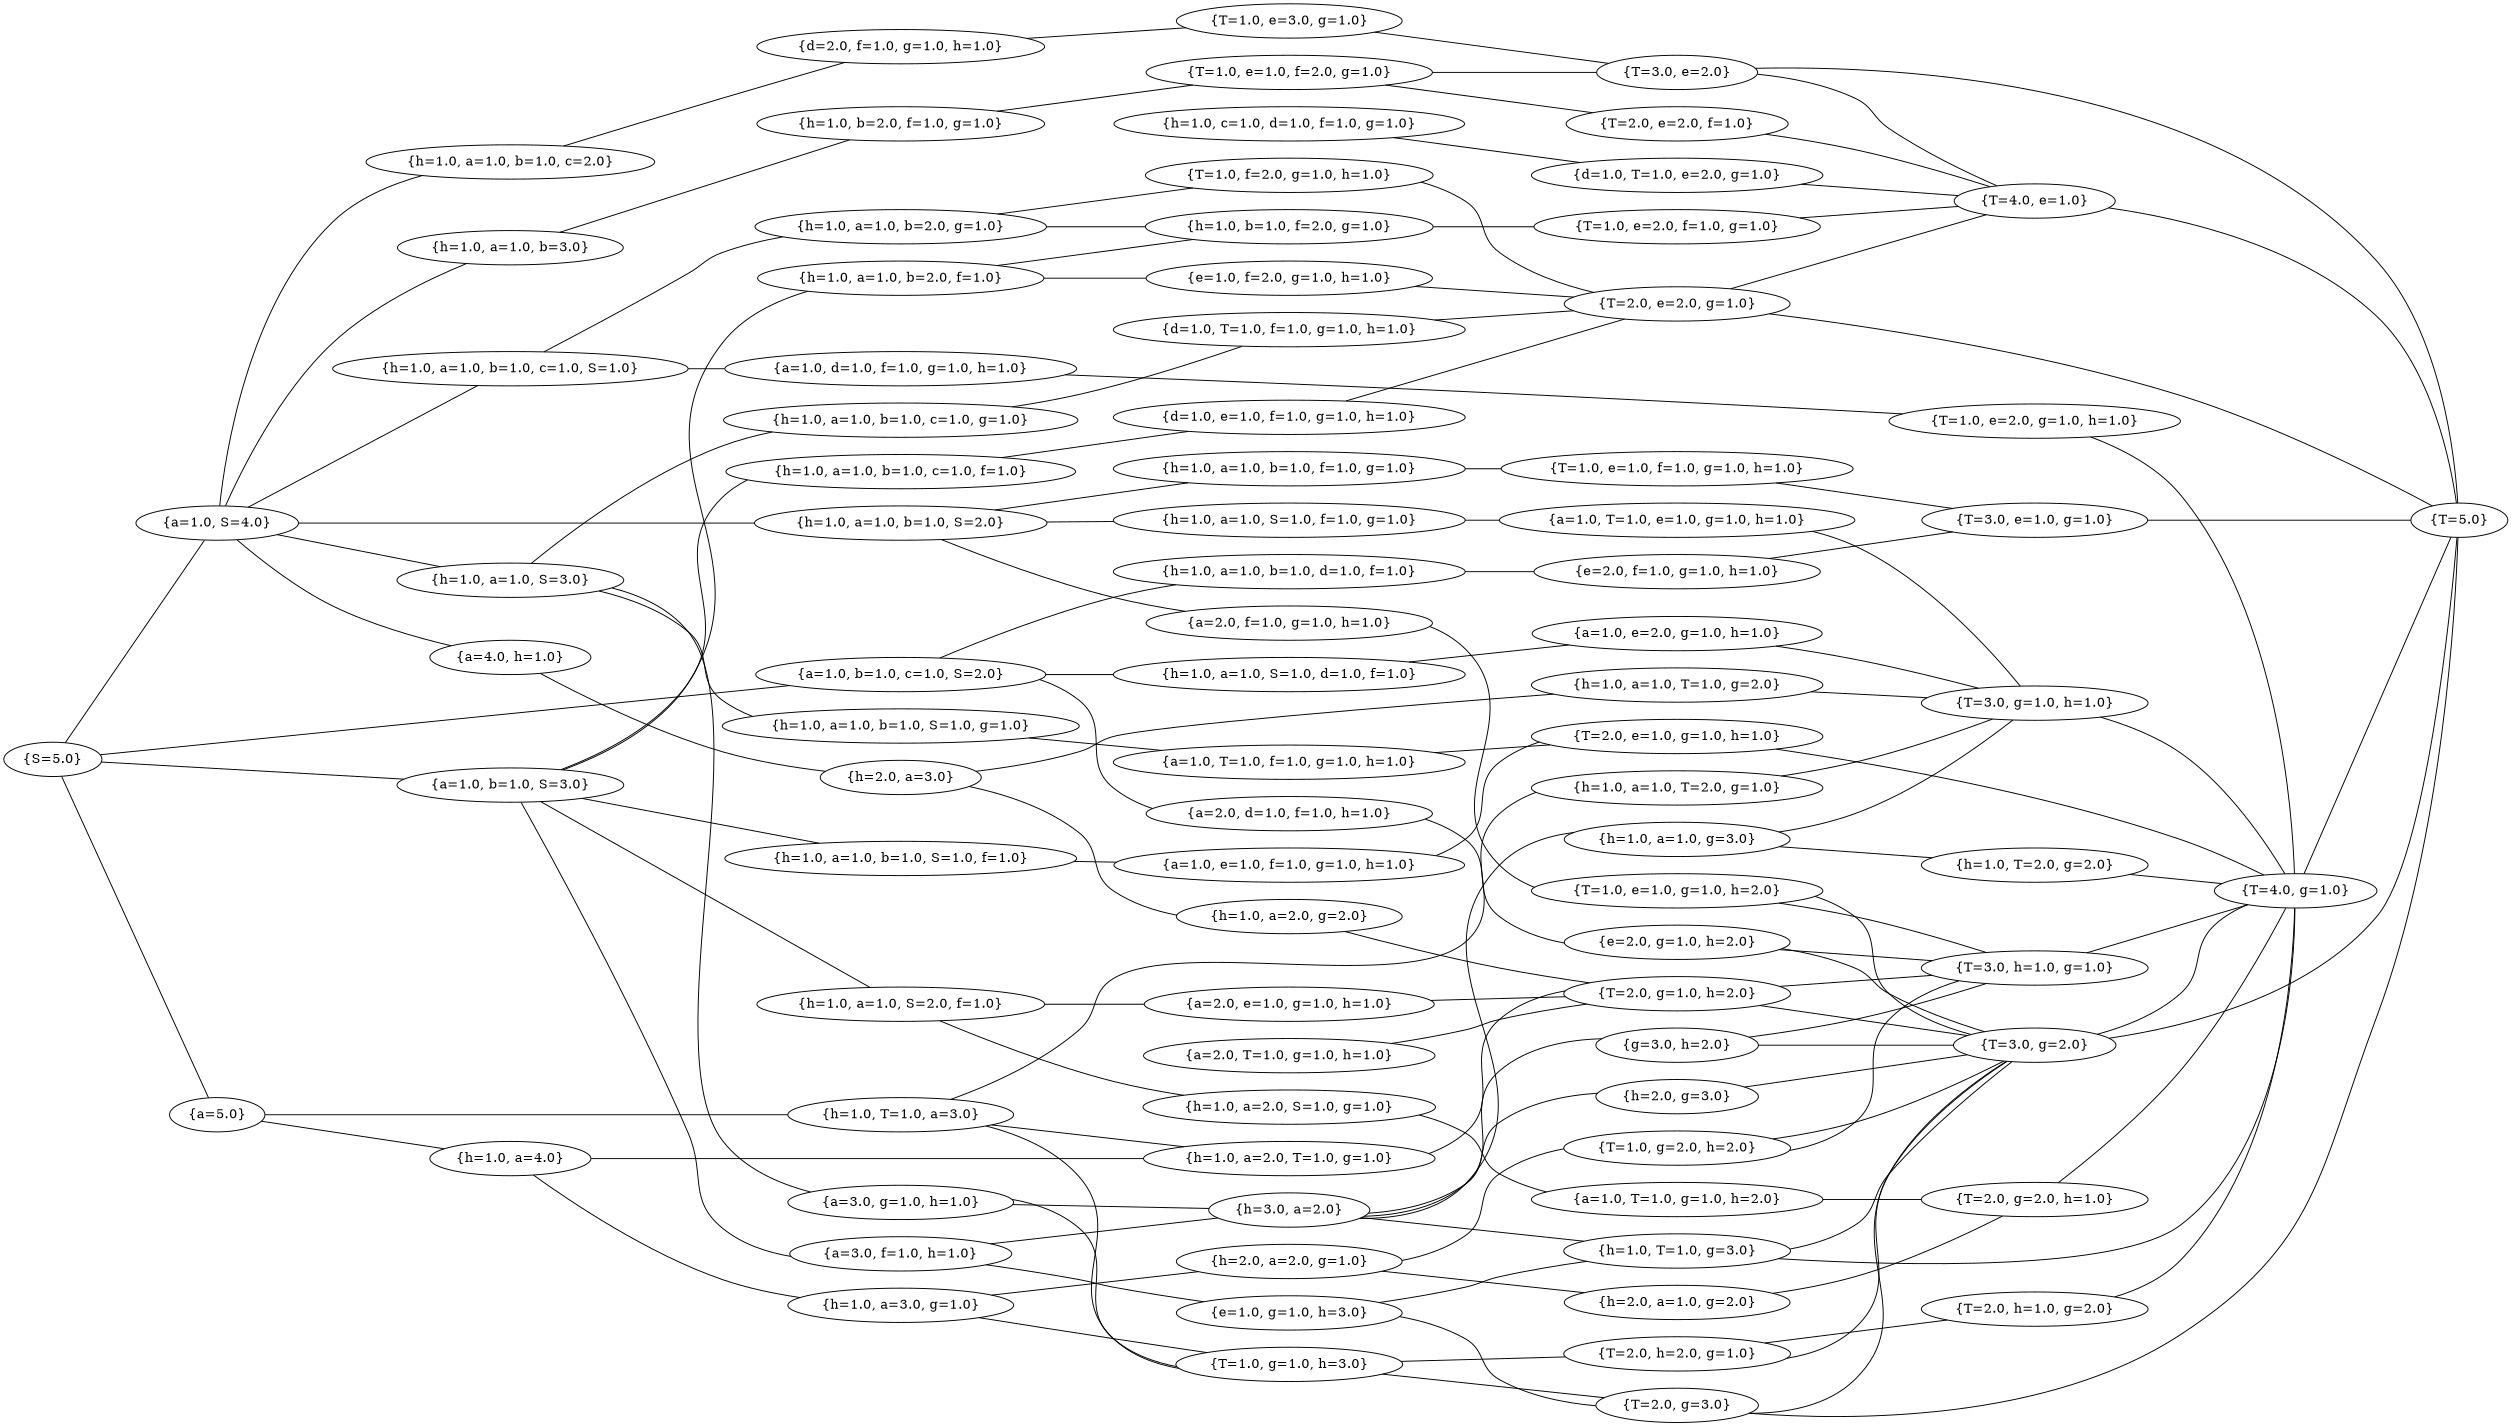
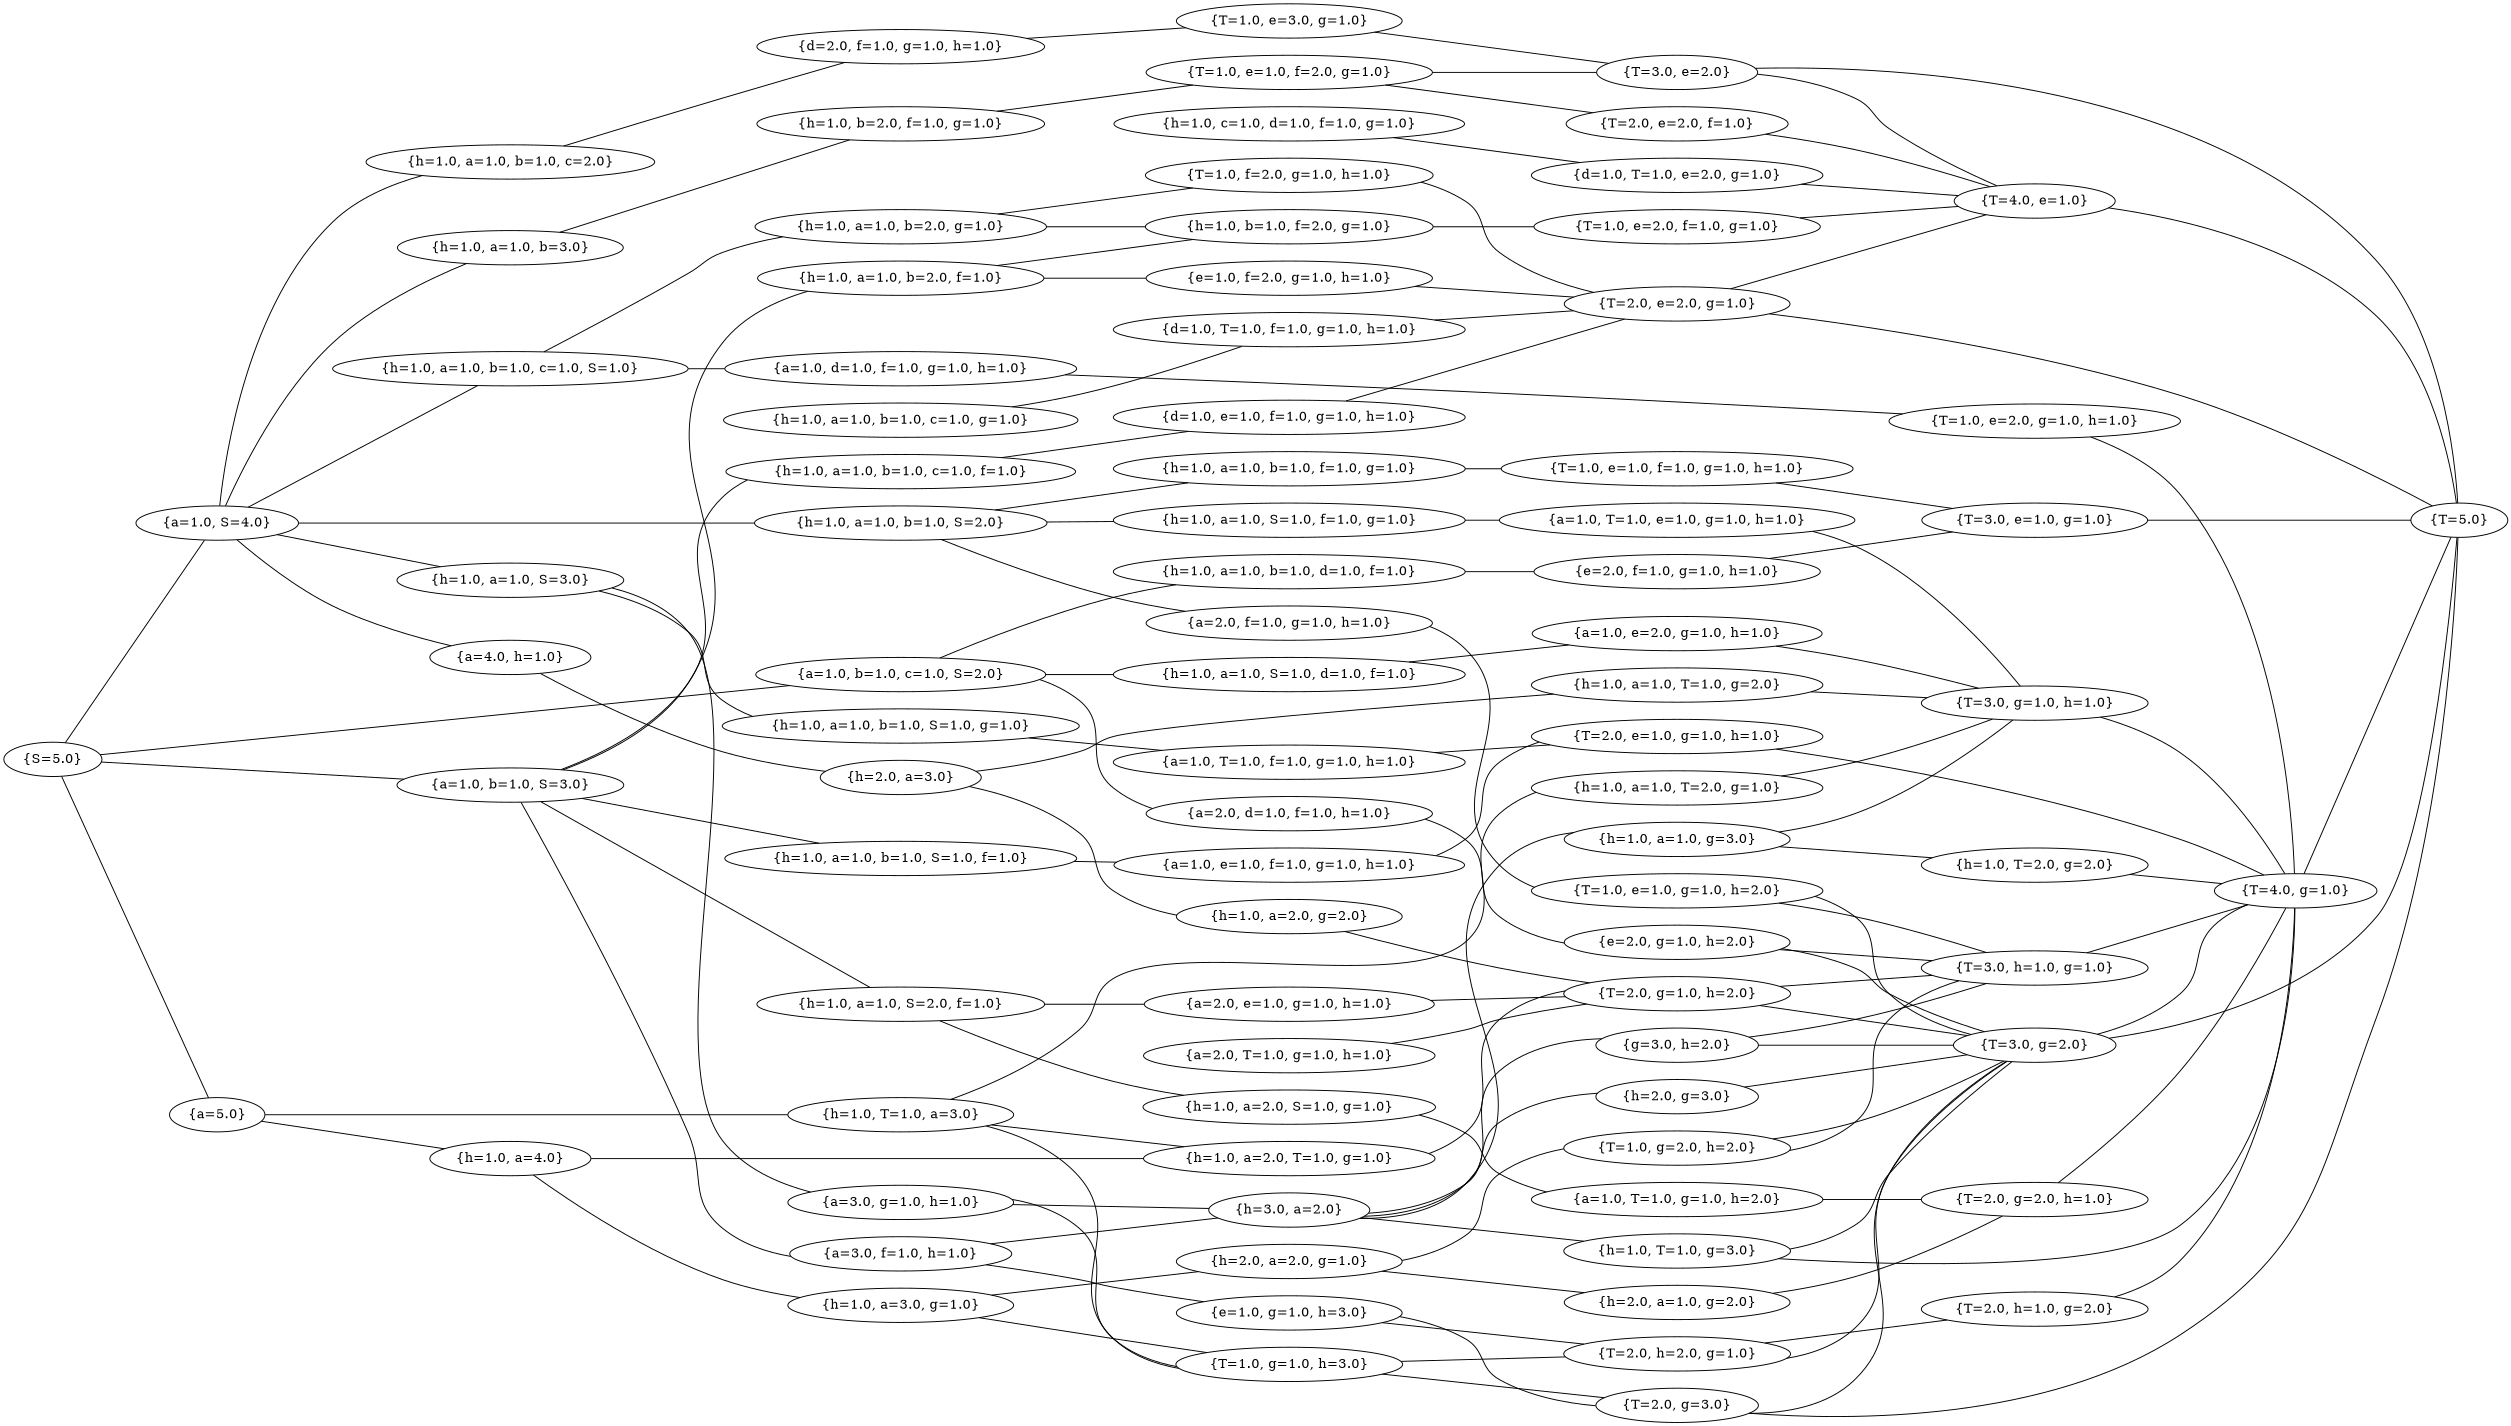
(645, 484) -> none
(1468, 1287) -> (1483, 1333)
